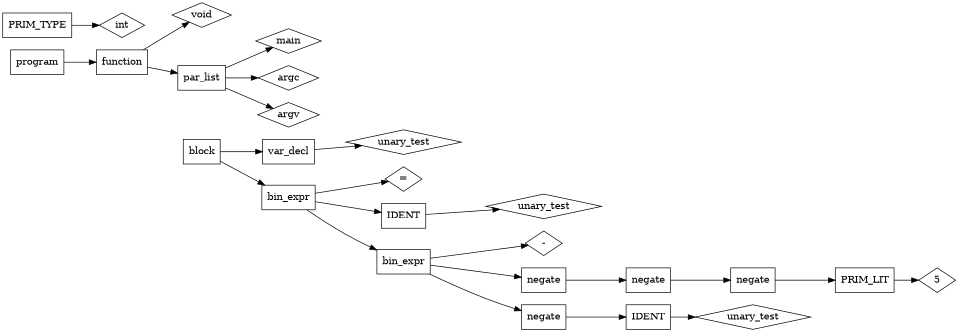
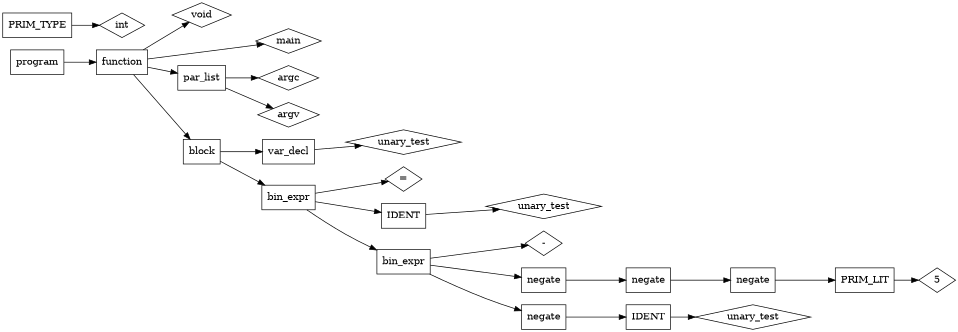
(246, 59) -> (202, 52)
none -> (160, 104)
